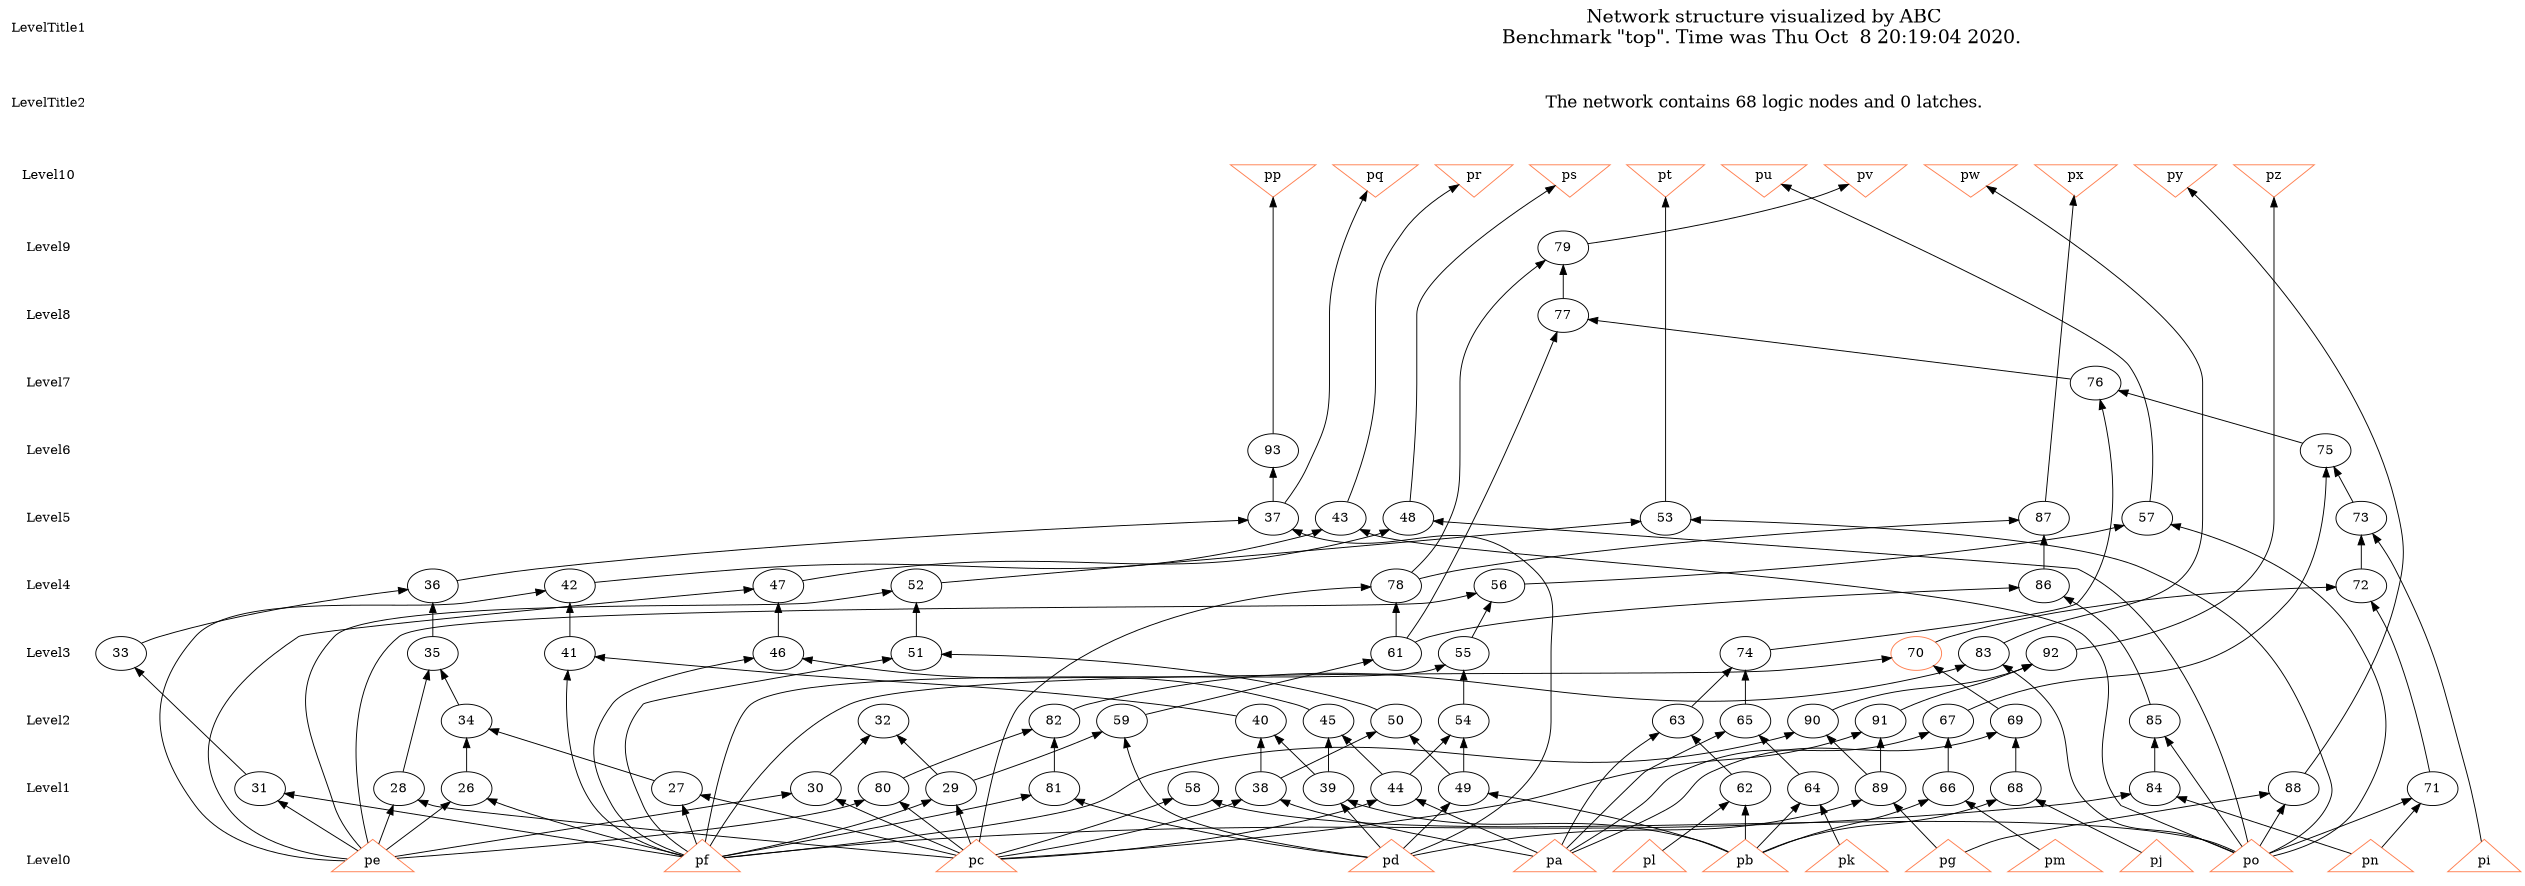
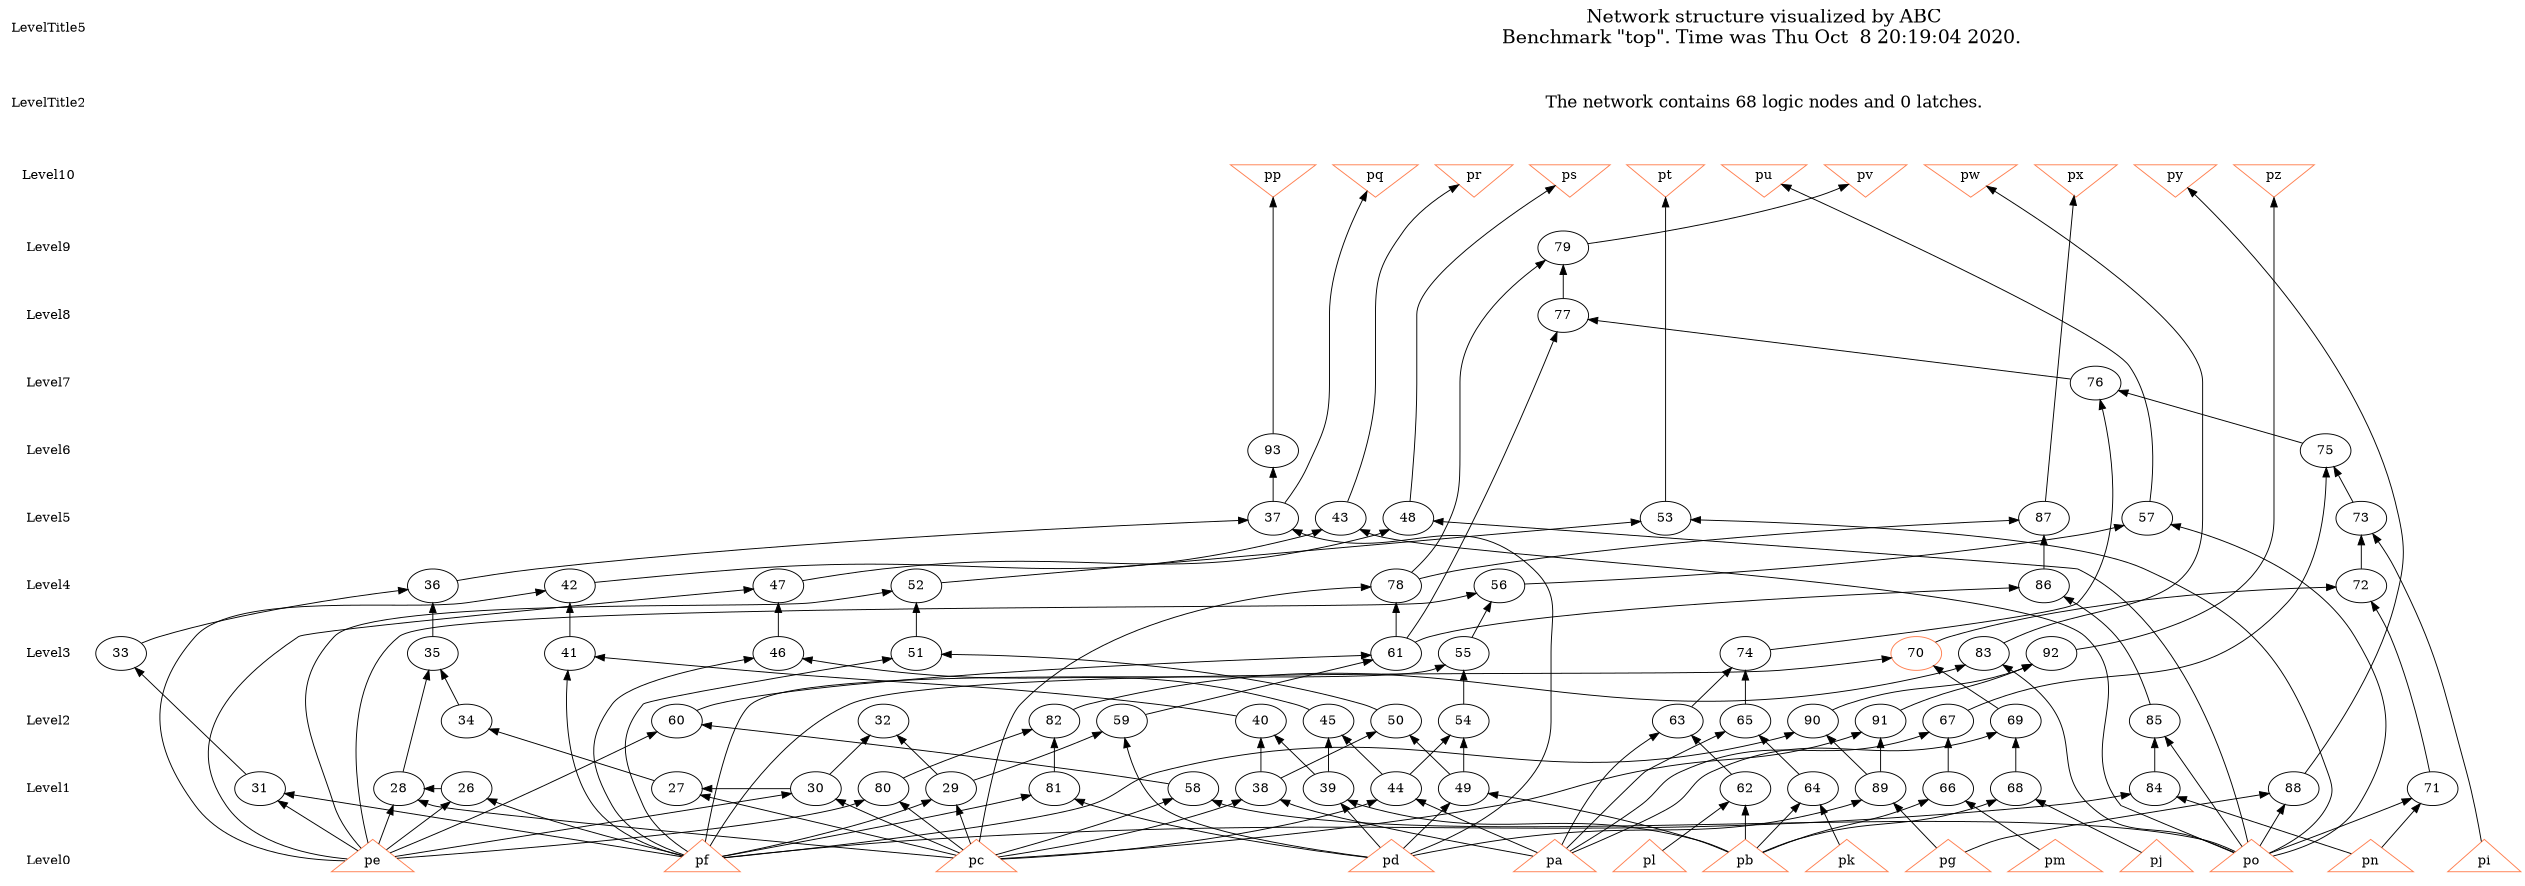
(49, 28) -> (49, 28)
none -> (677, 721)
(467, 760) -> (438, 789)
(690, 825) -> (757, 789)
